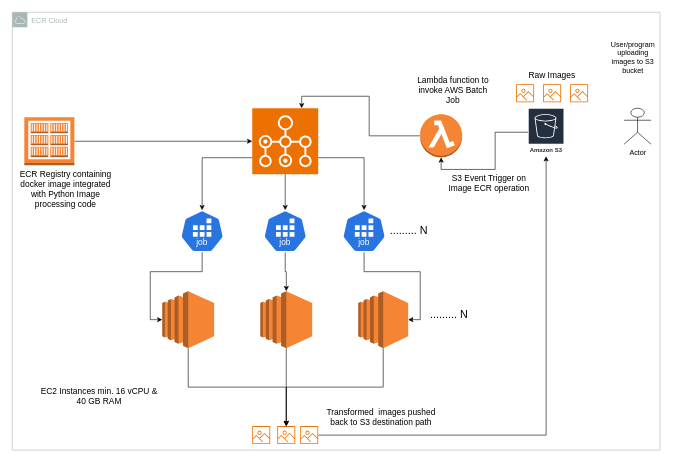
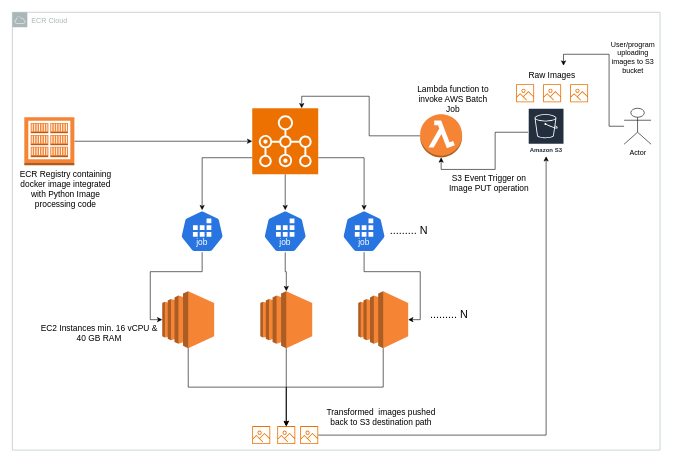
none -> (564, 58)
(453, 90) -> (453, 99)
(489, 183) -> (489, 183)
(99, 396) -> (99, 333)
